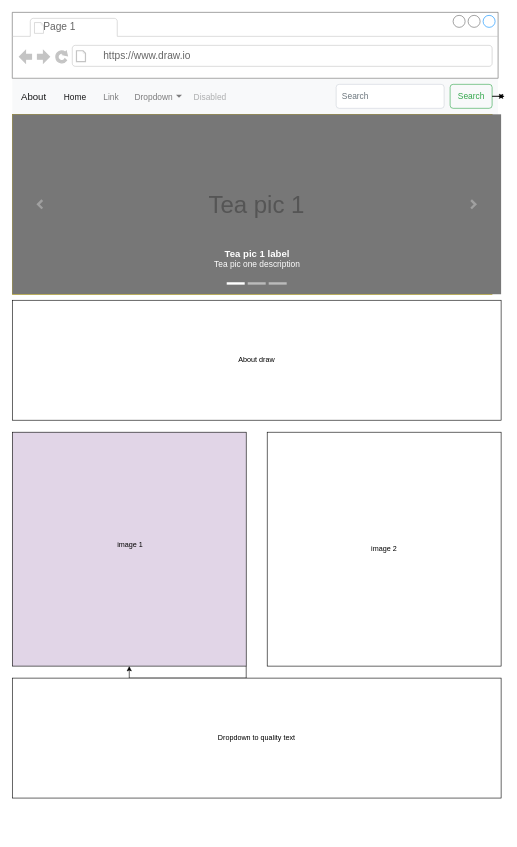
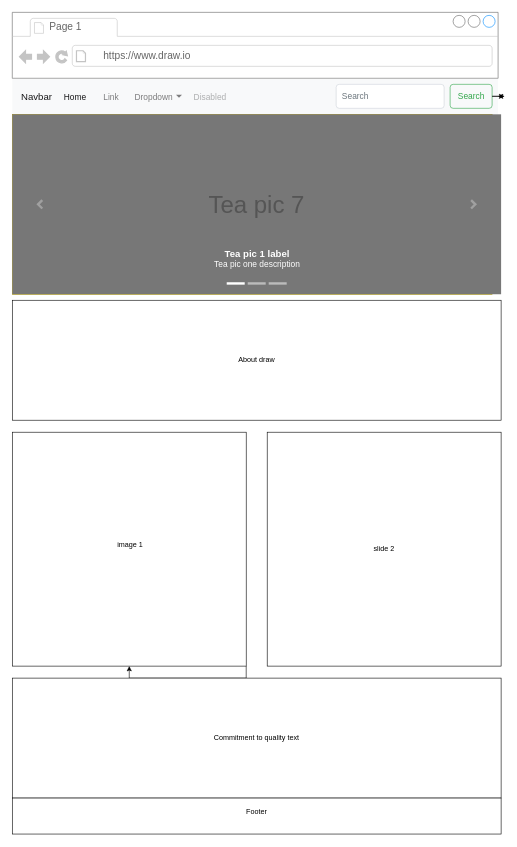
(75, 27) -> (81, 27)
(35, 96) -> (37, 96)
(257, 204) -> (257, 204)
(129, 549) -> (129, 549)
(384, 549) -> (384, 549)
(257, 738) -> (257, 738)
none -> (257, 816)
